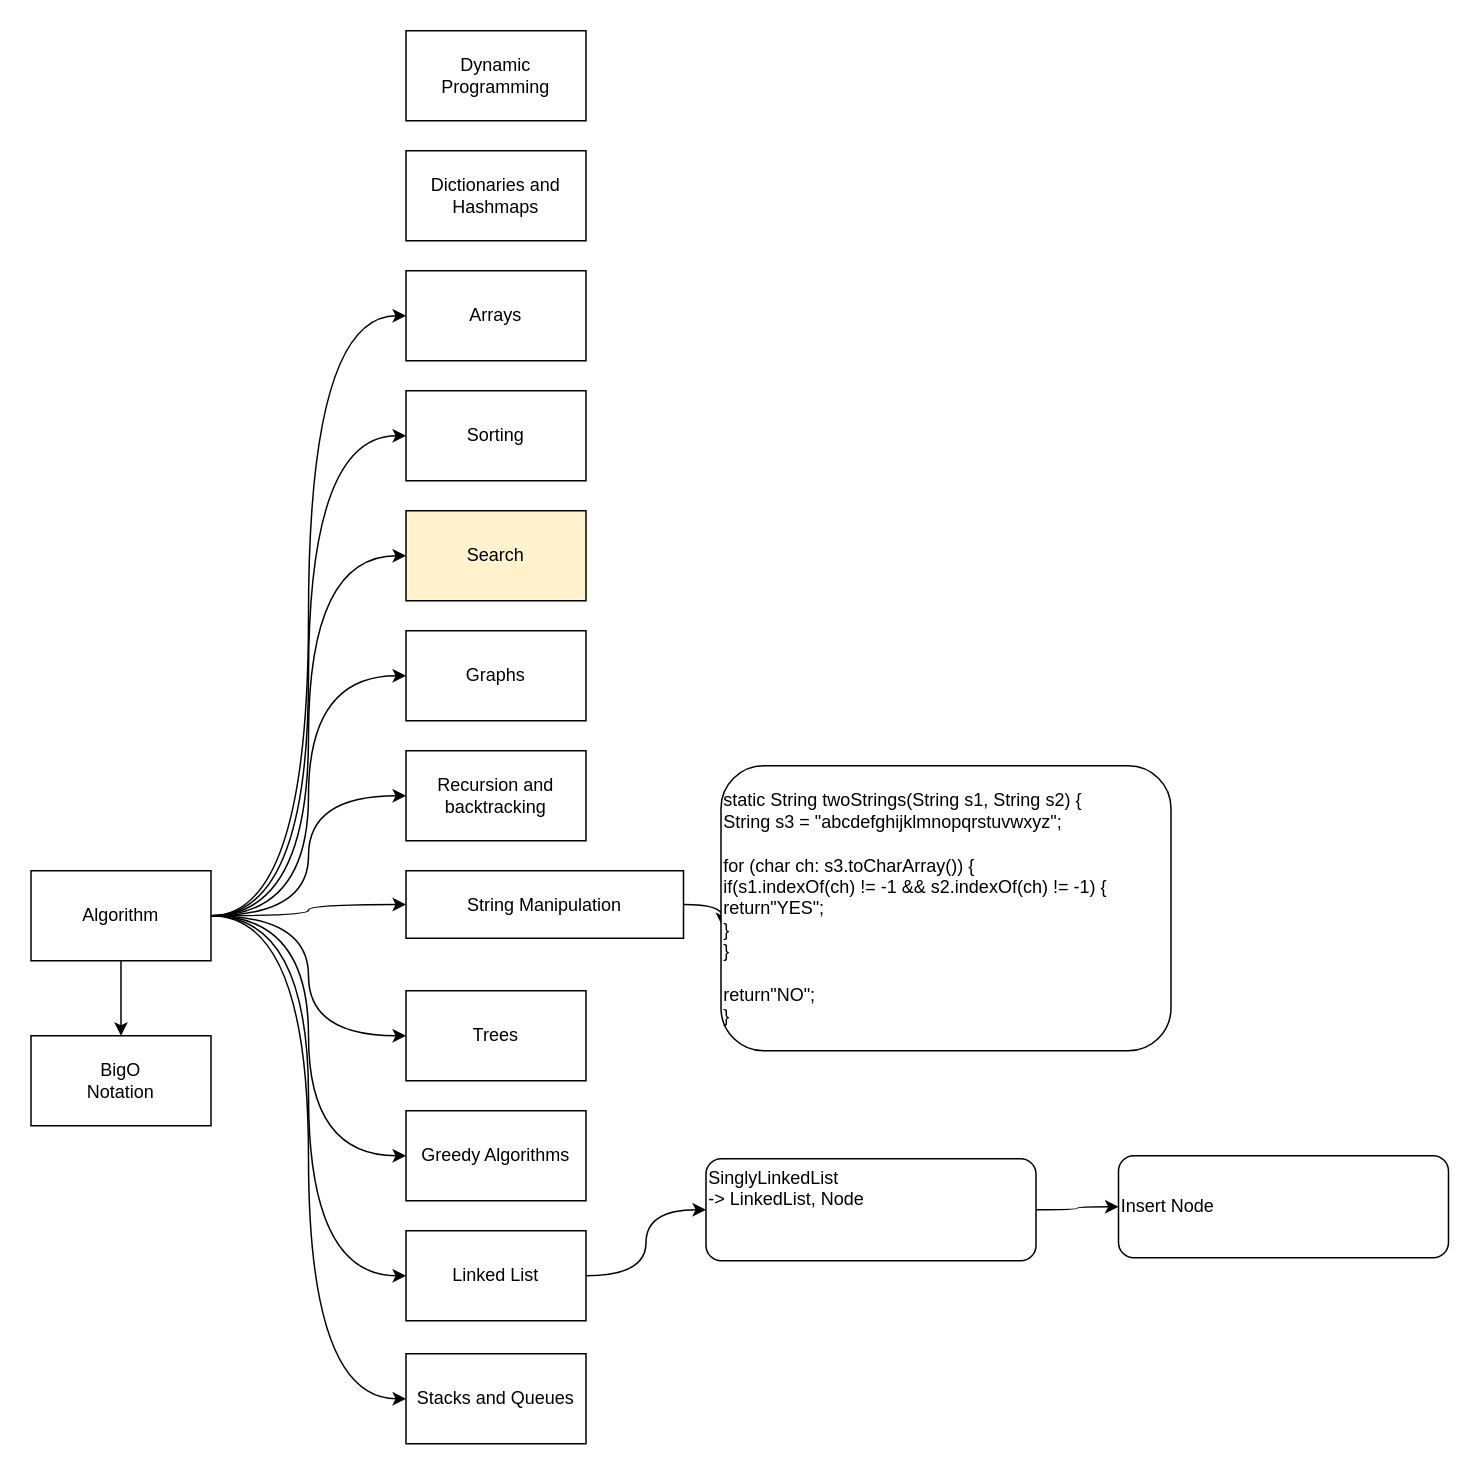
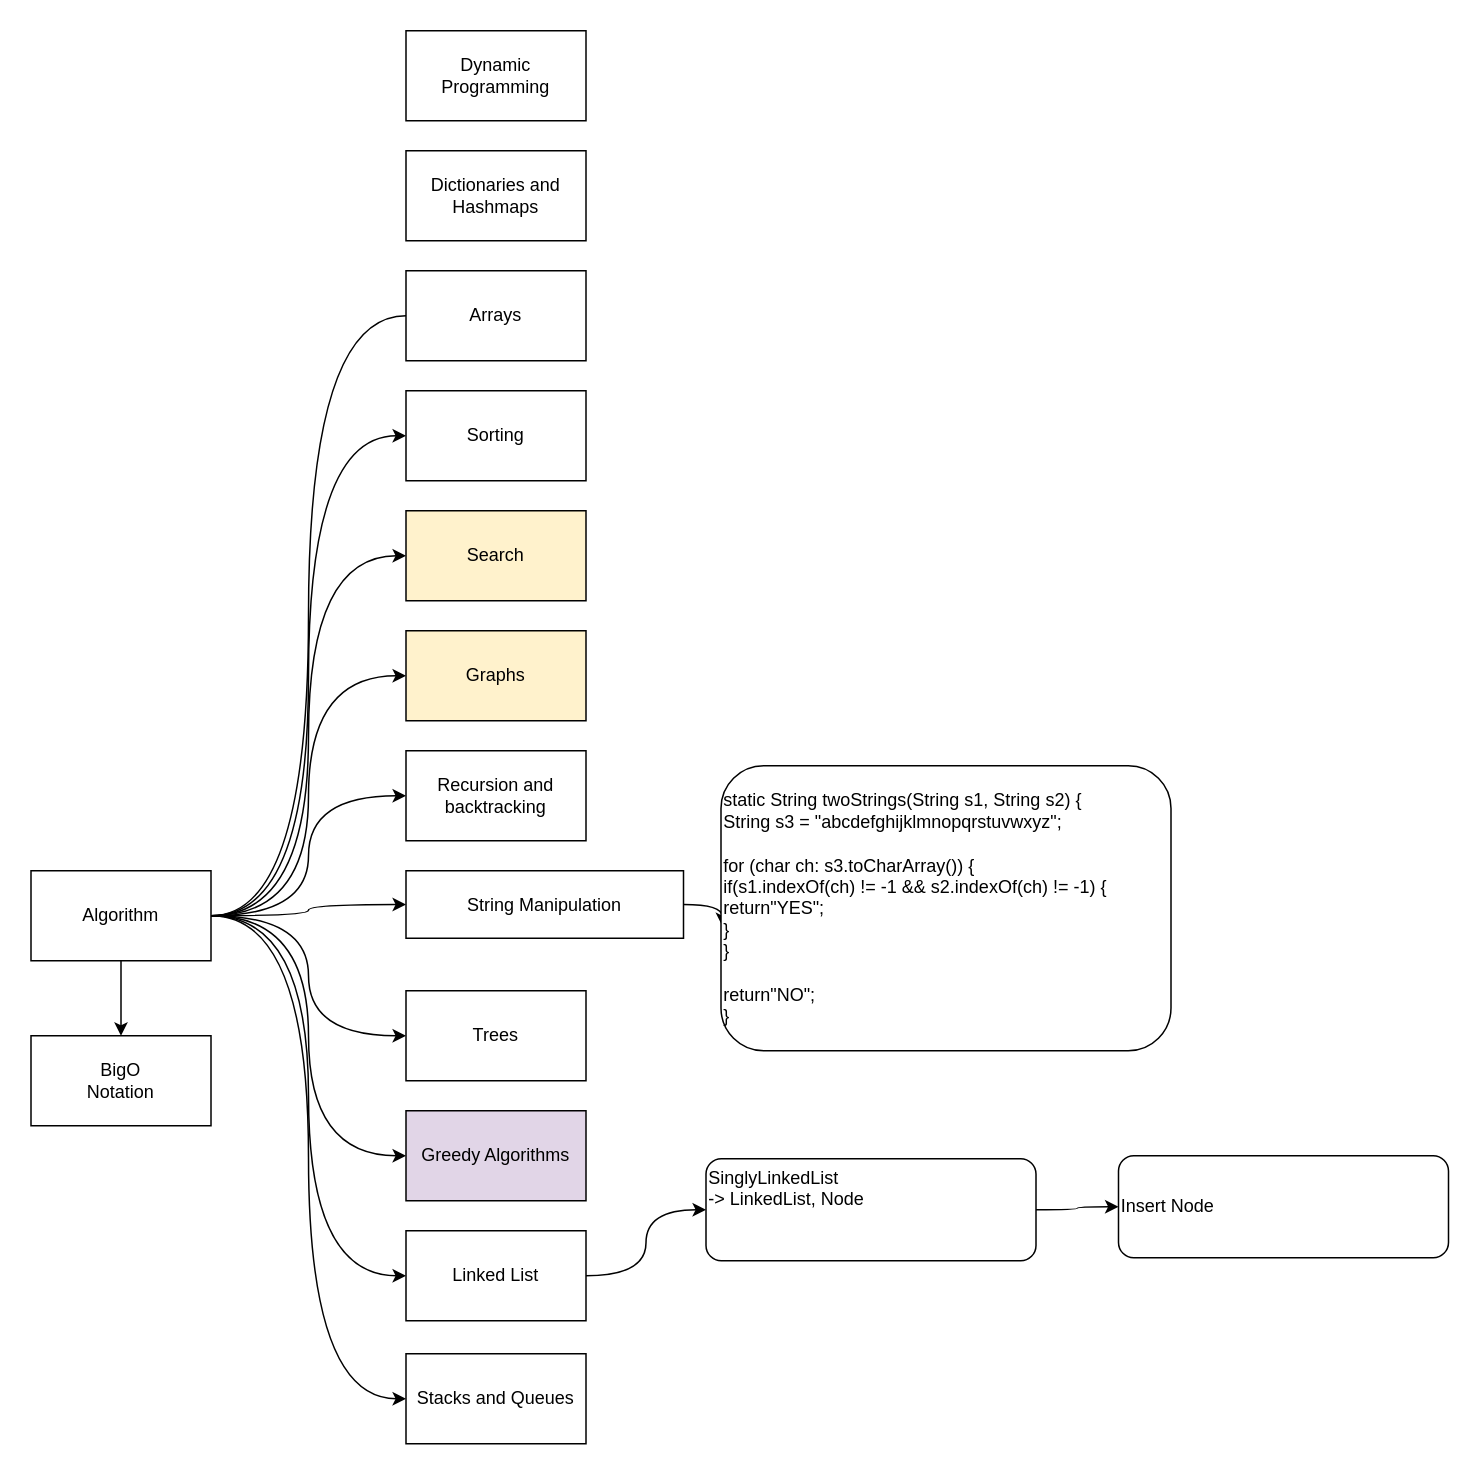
(330, 392) -> (333, 390)
(496, 676) -> (496, 676)
(496, 1156) -> (496, 1156)
